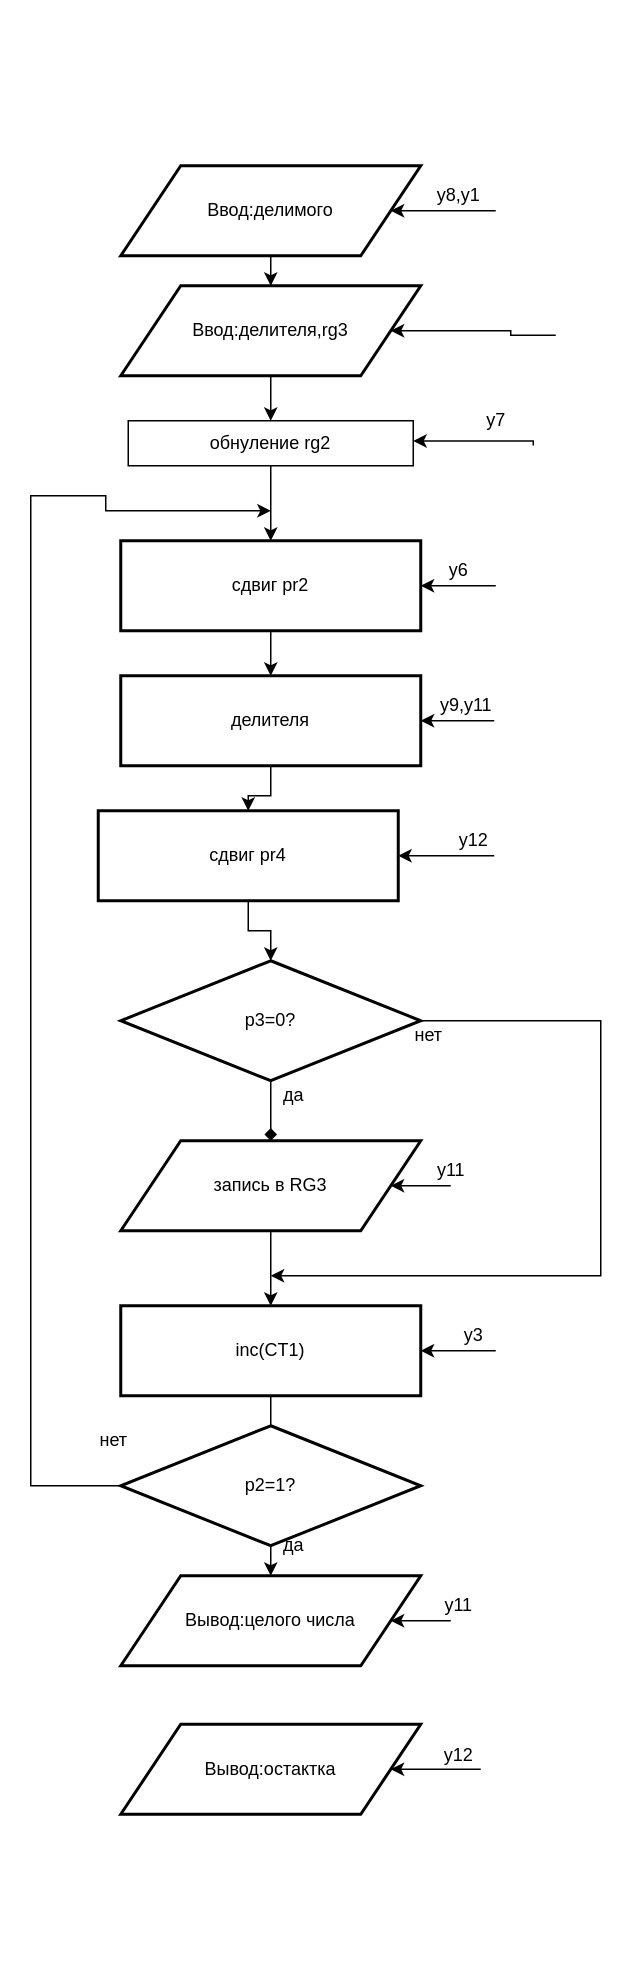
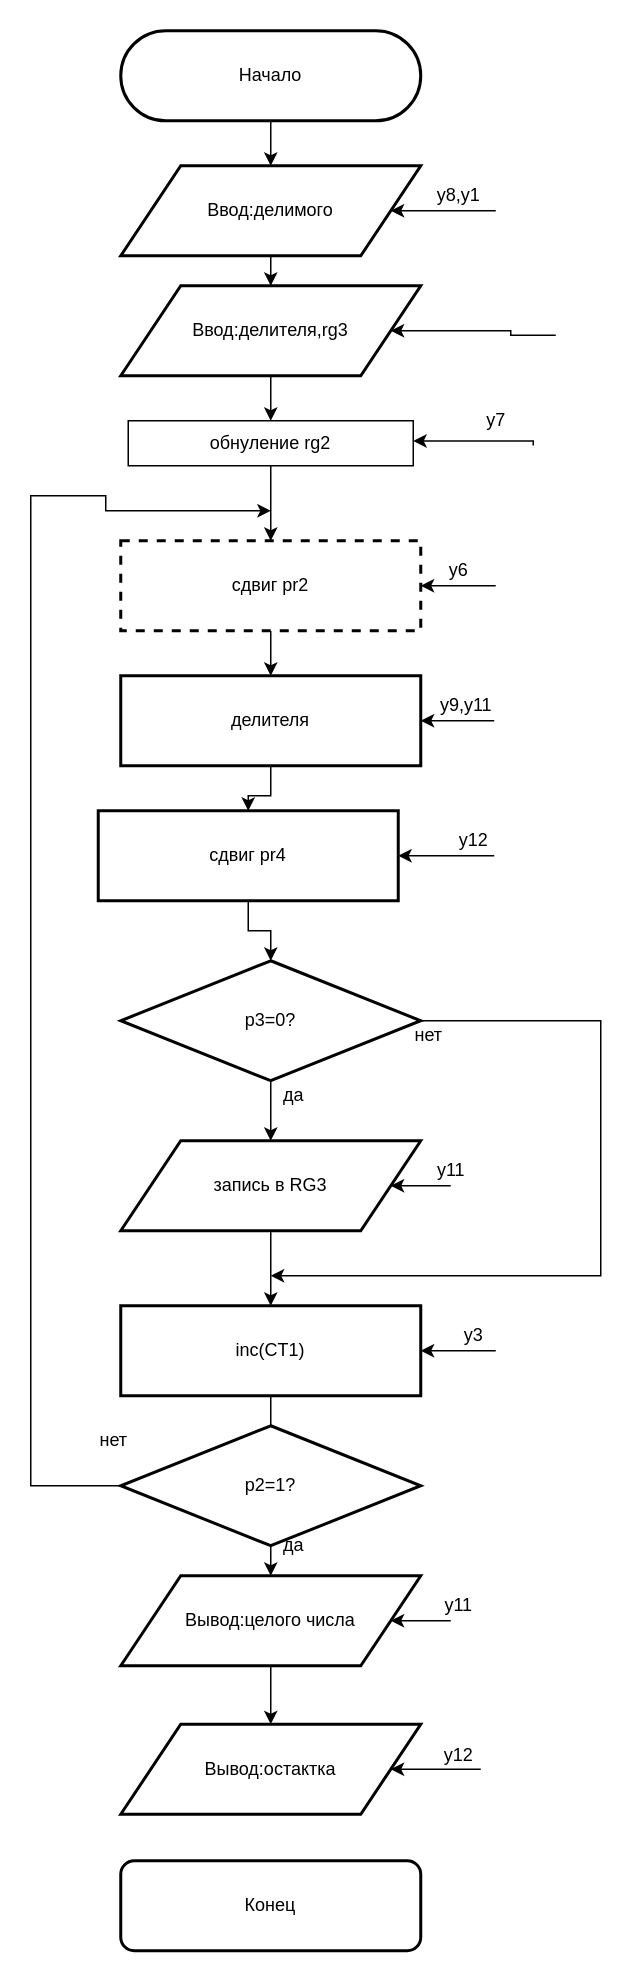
none -> (271, 76)
none -> (271, 149)
(271, 586) -> (271, 586)
(271, 1128) -> (271, 1129)
none -> (271, 1691)
none -> (271, 1906)
